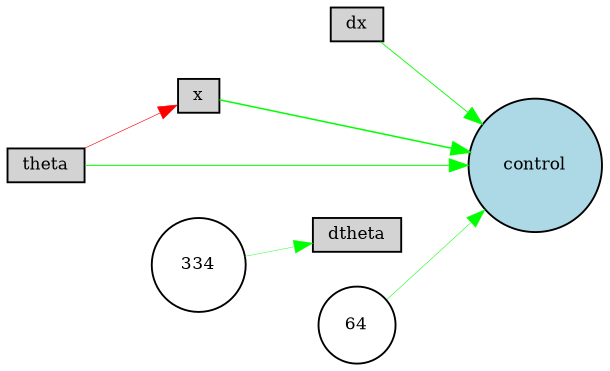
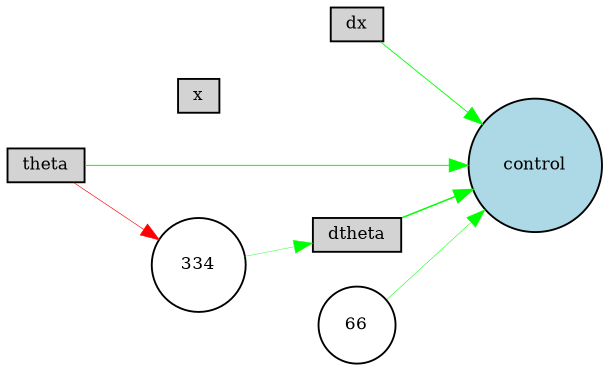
(336, 124) -> (429, 207)
(122, 131) -> (109, 206)
(357, 325) -> (357, 325)
